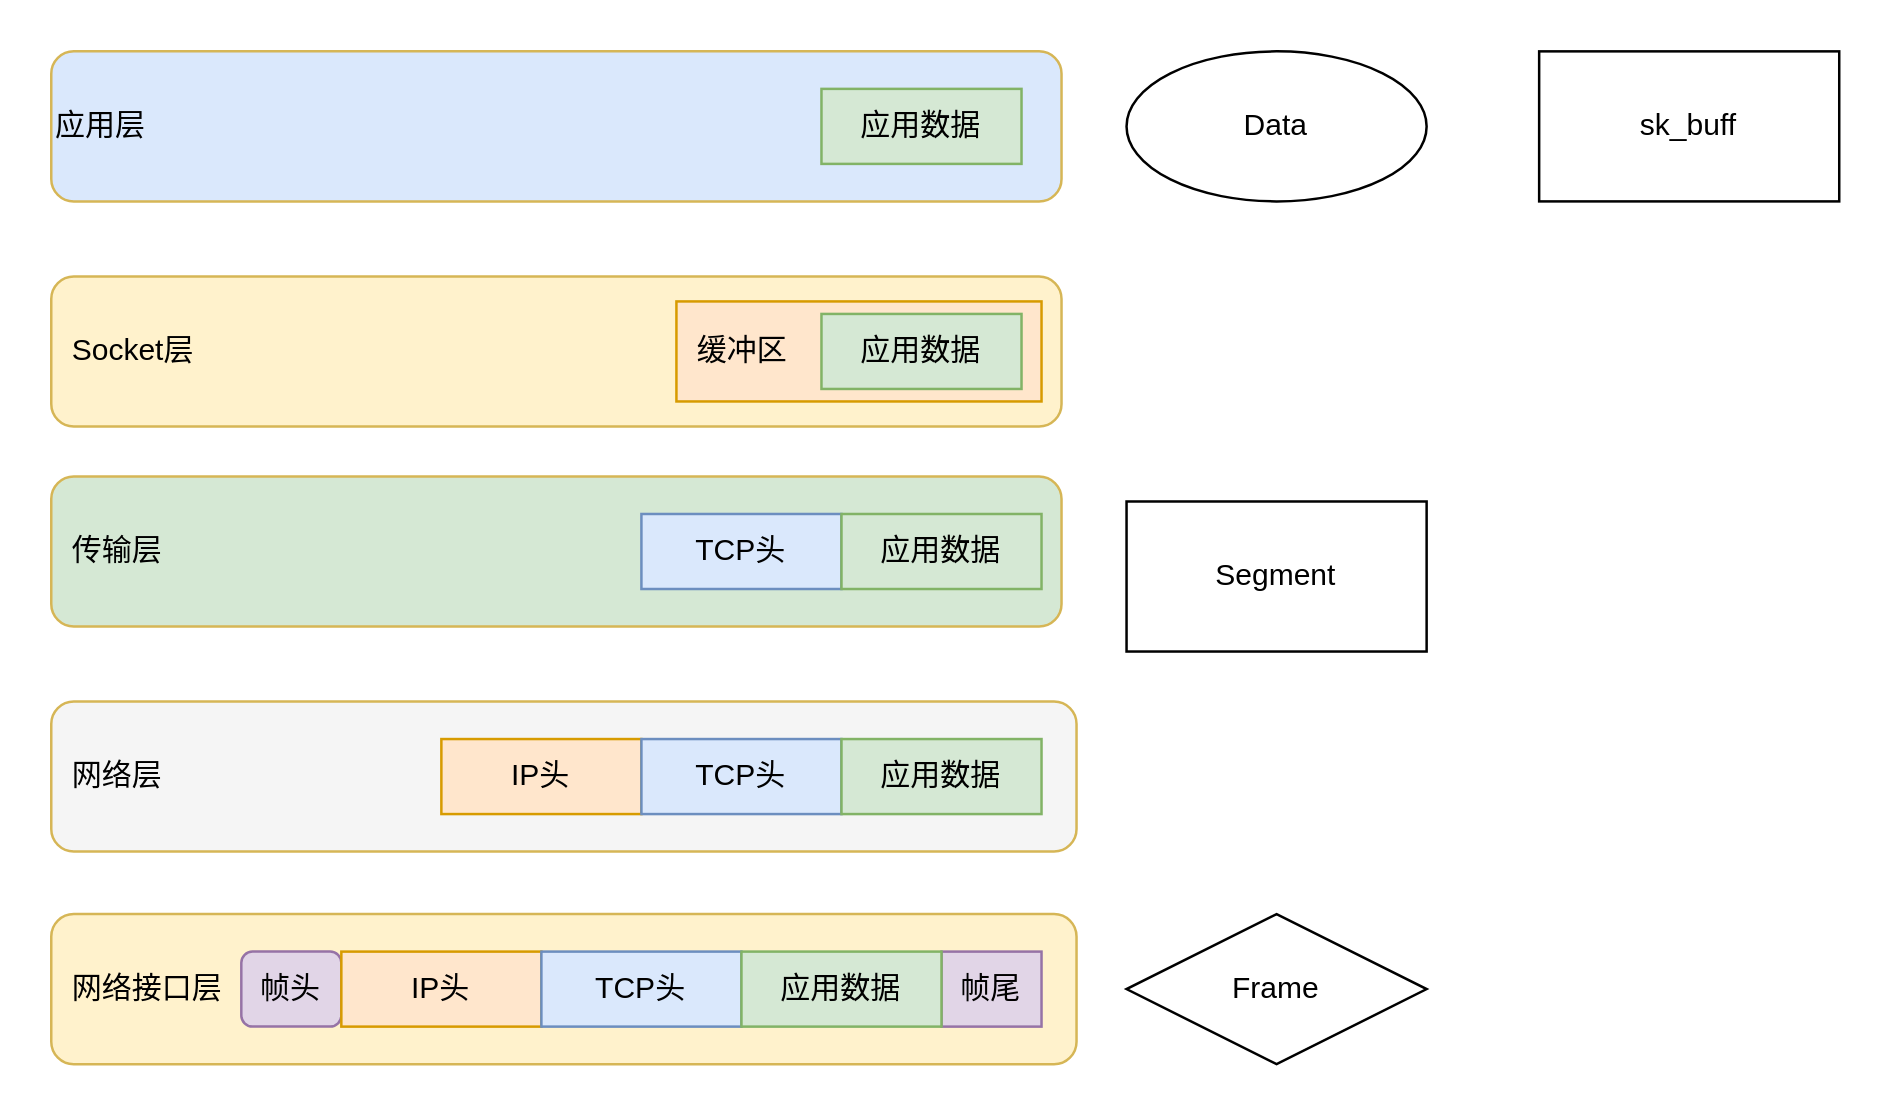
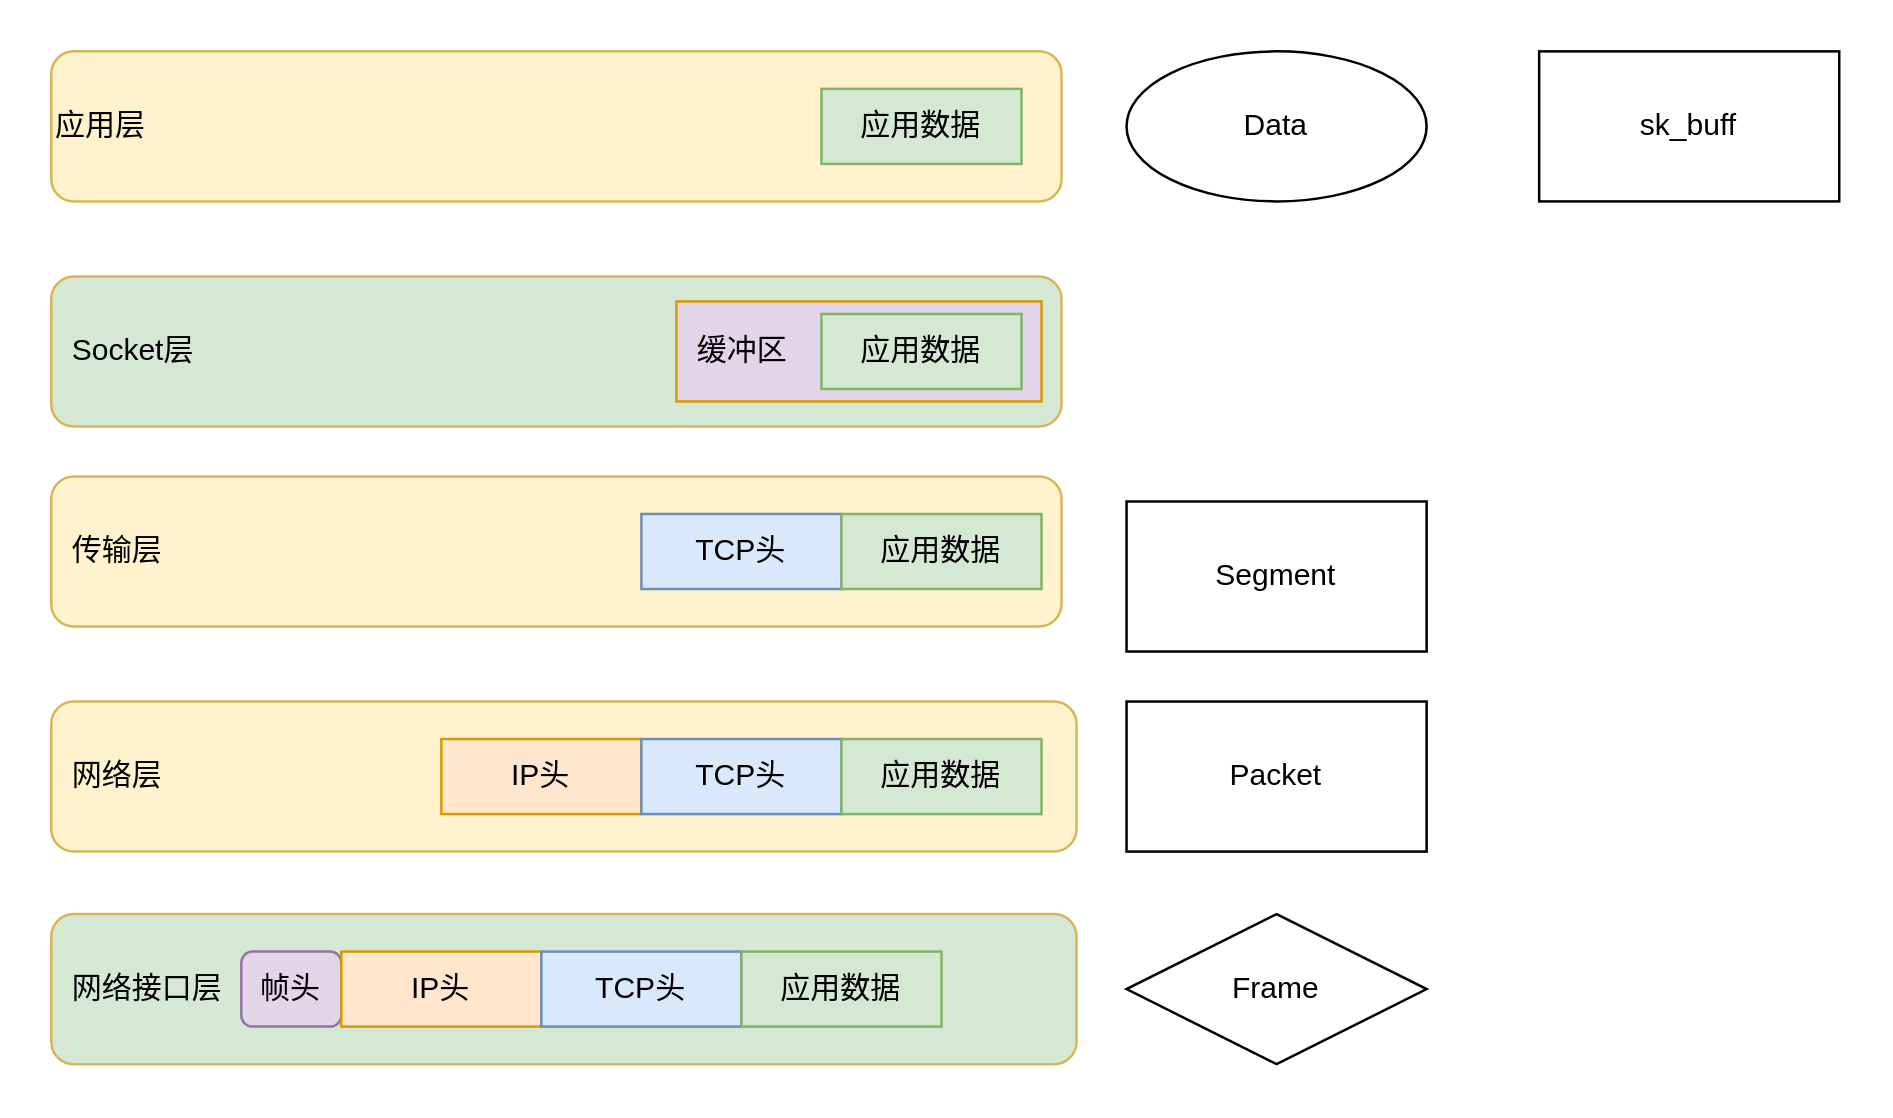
(556, 126) -> (556, 126)
(556, 351) -> (556, 351)
(726, 351) -> (726, 351)
(556, 551) -> (556, 551)
(101, 776) -> (101, 776)
none -> (1276, 776)
(131, 989) -> (131, 989)
(991, 989) -> none
